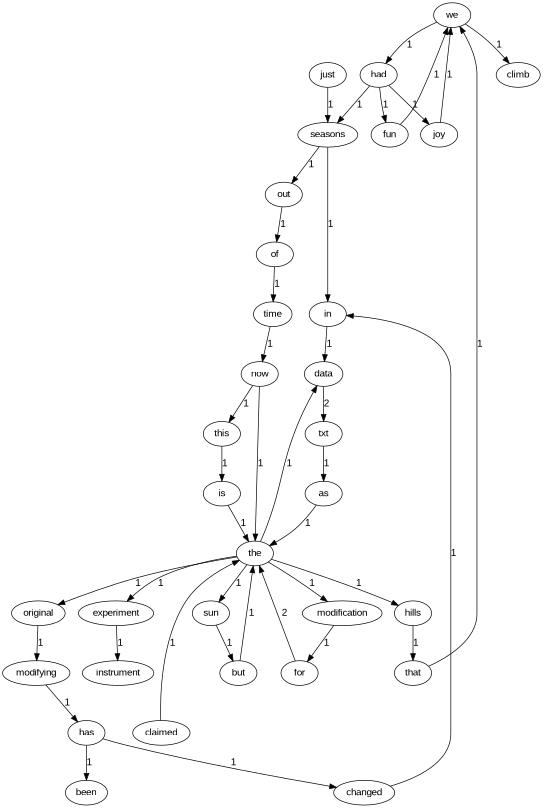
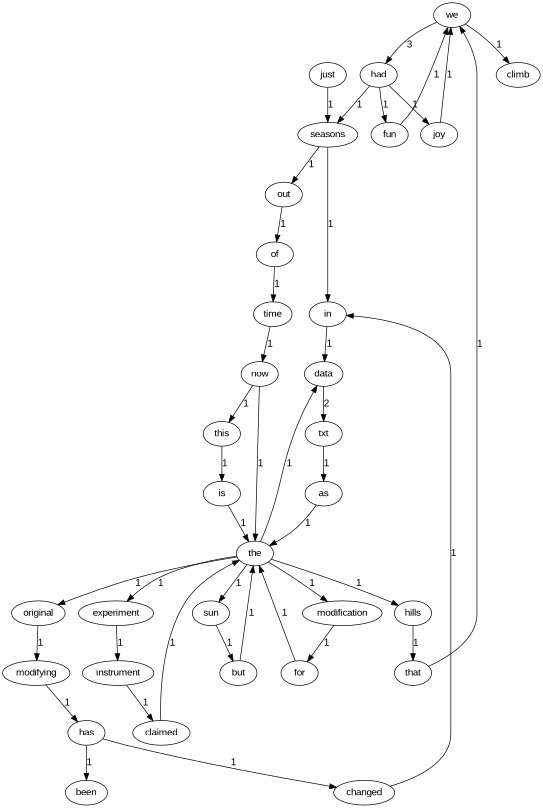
(410, 45) -> (410, 45)
(284, 613) -> (284, 613)
none -> (138, 700)
